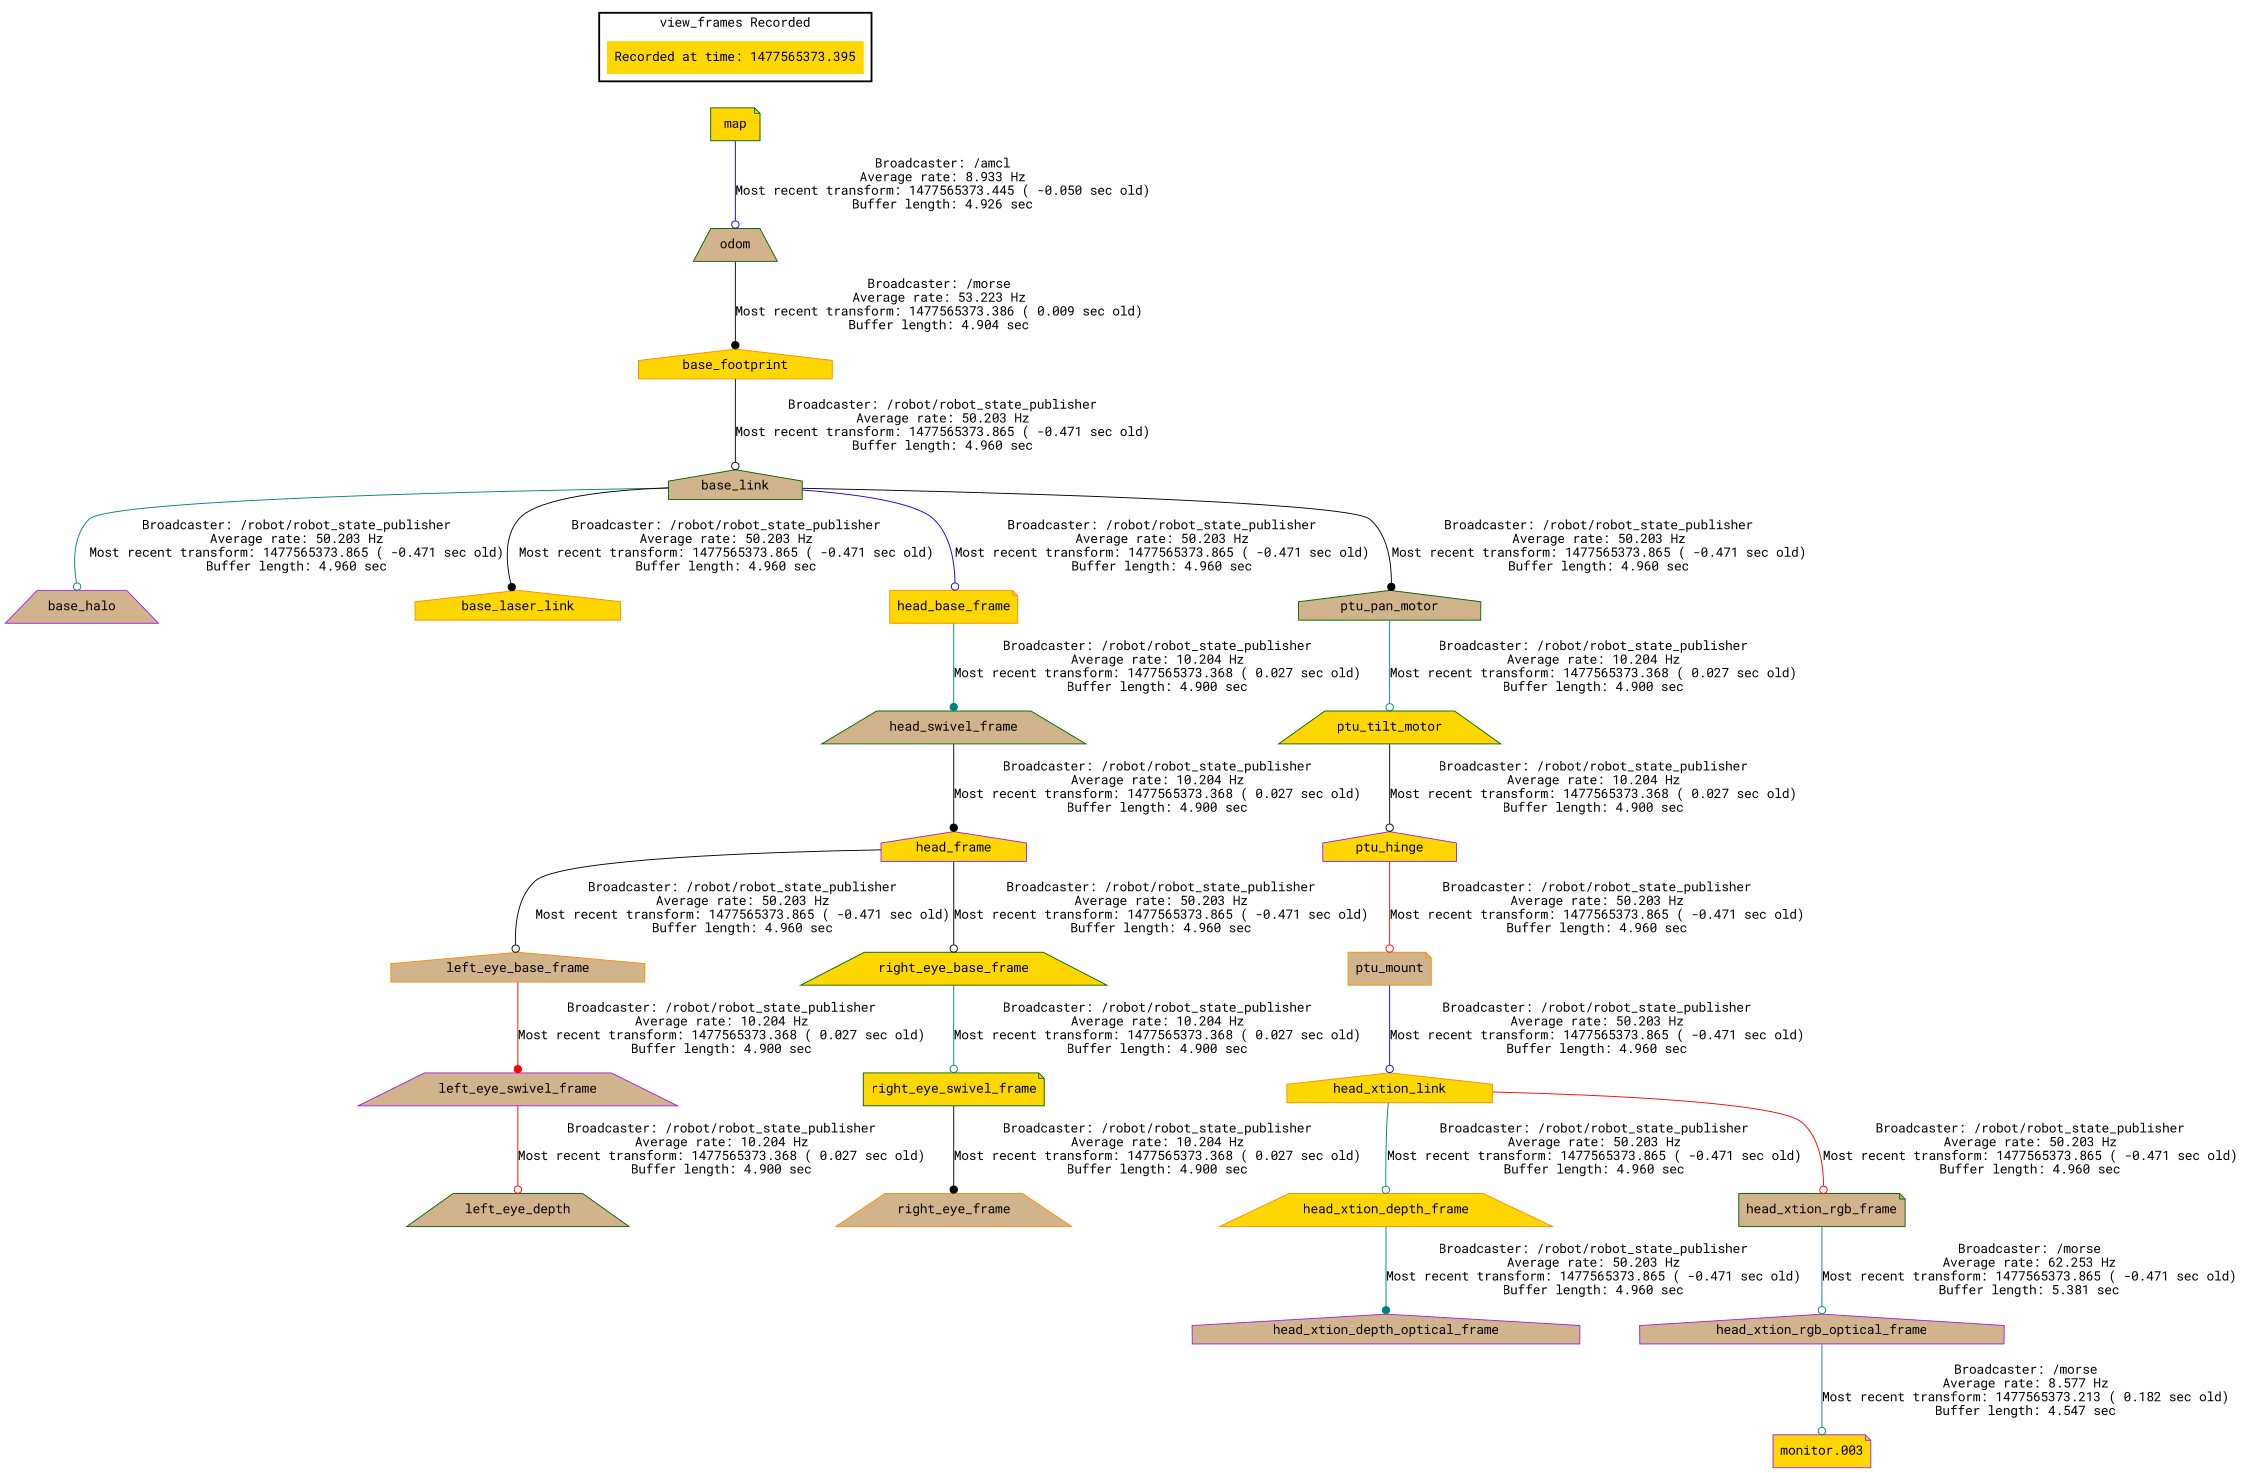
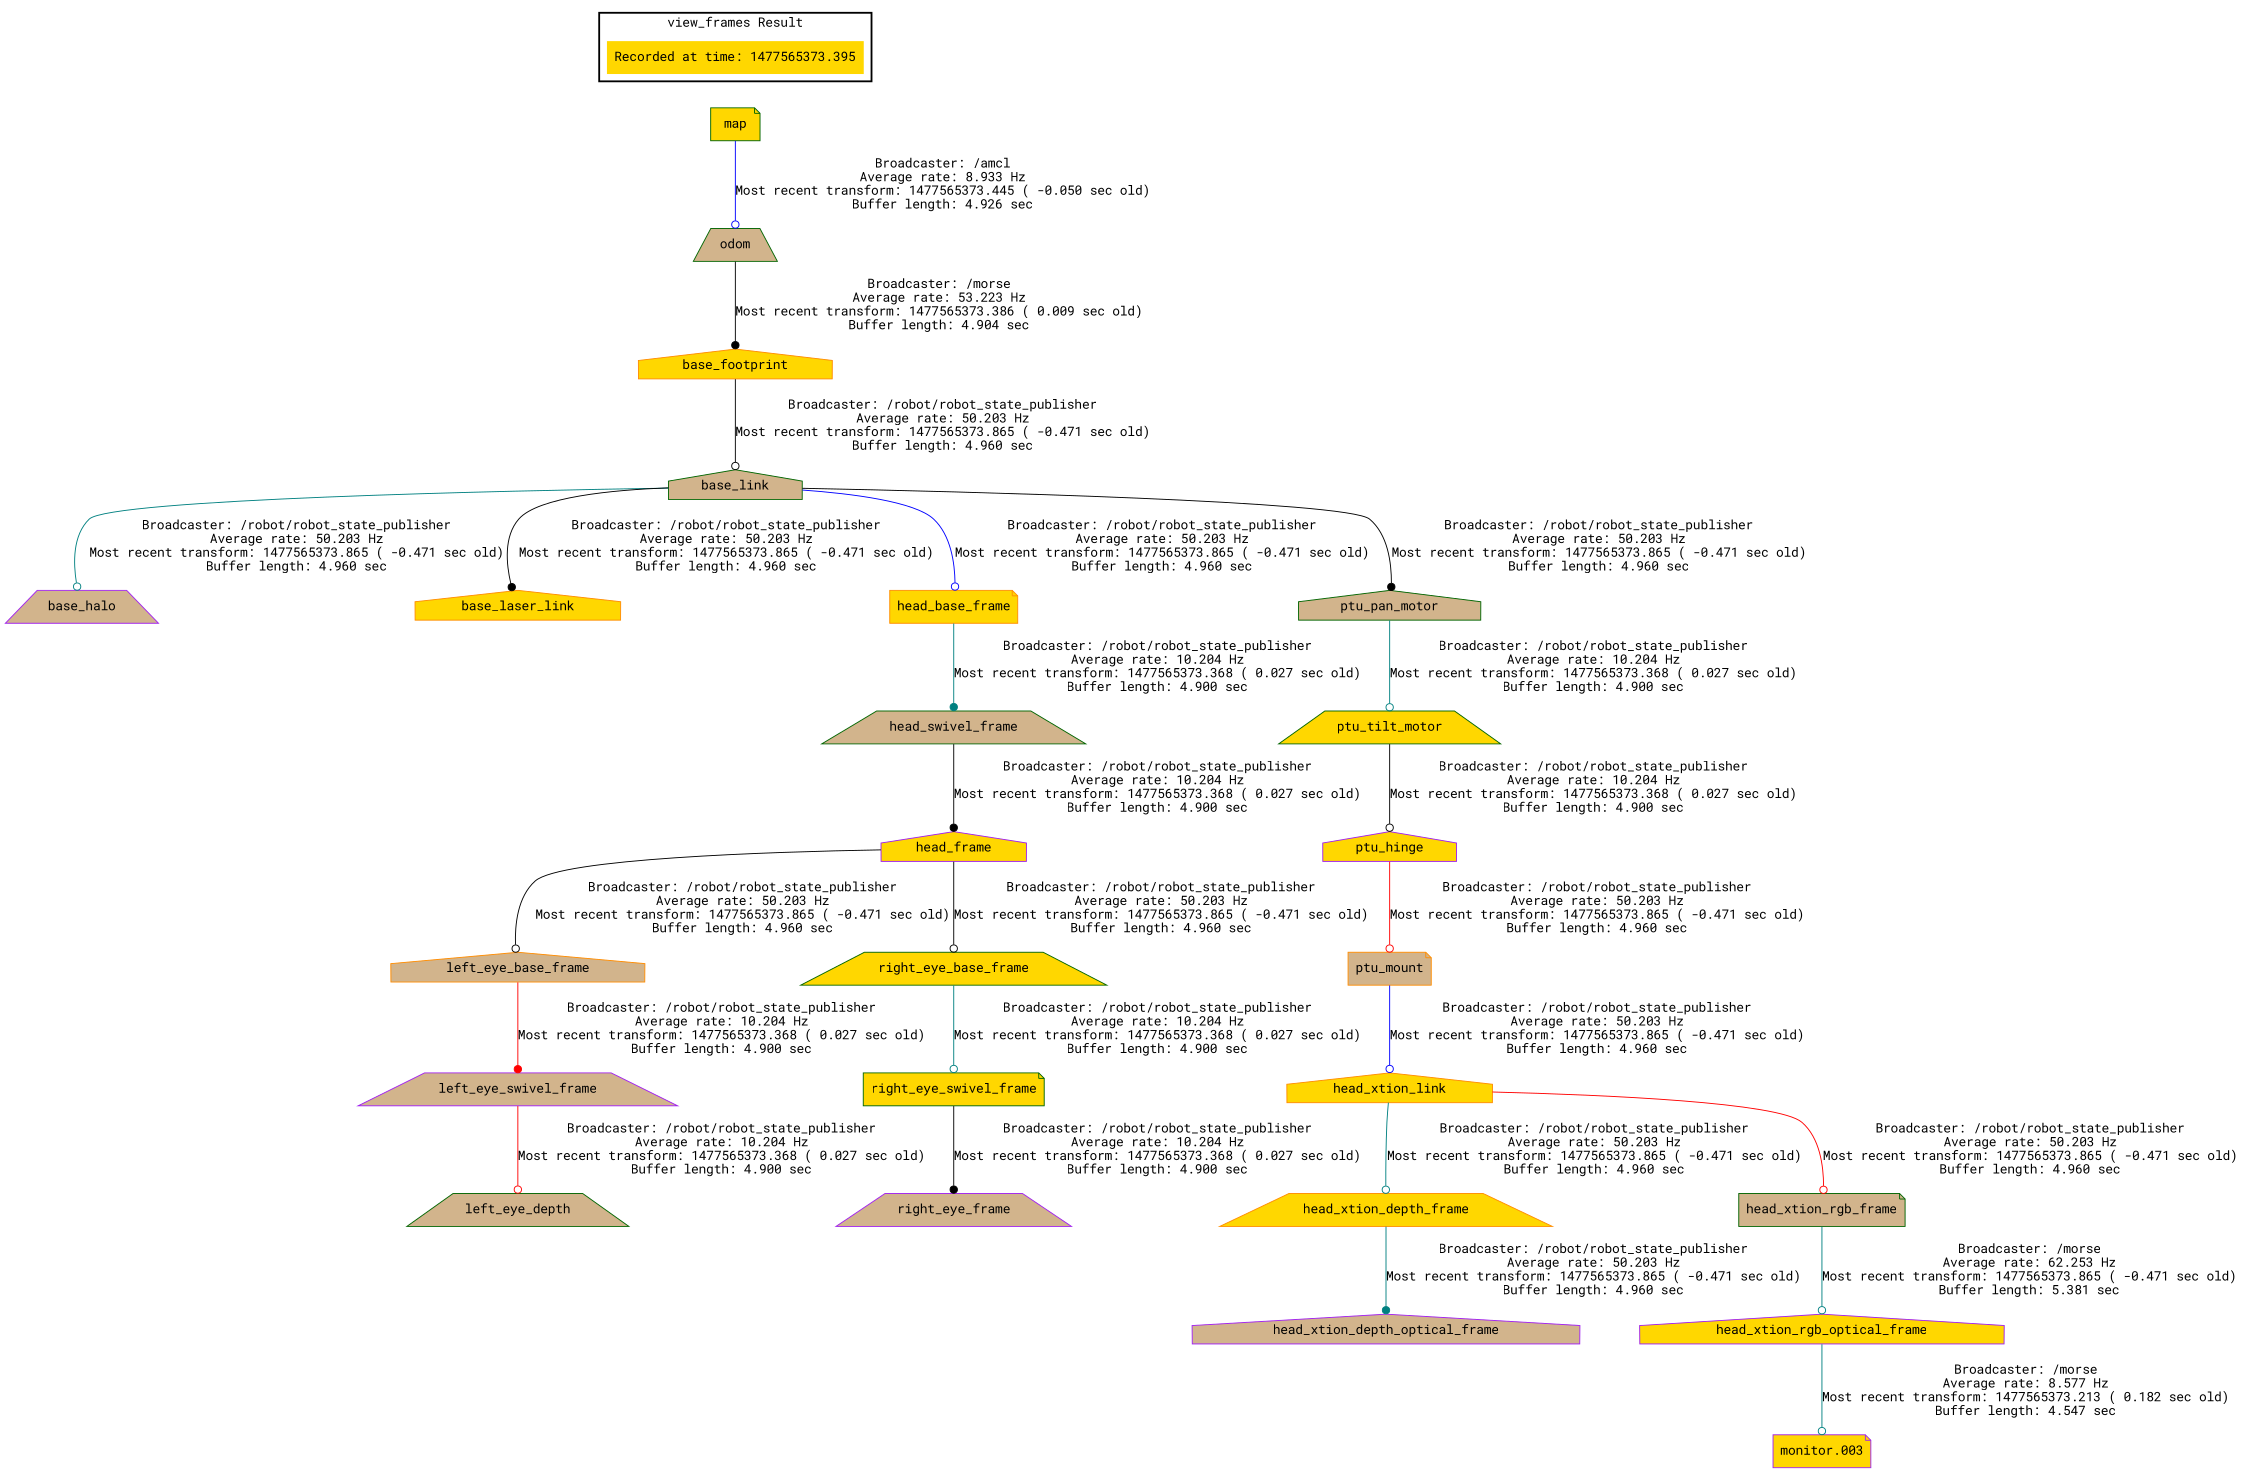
(735, 23) -> (735, 23)
(954, 1210) -> (954, 1210)
(1822, 1331) -> (1822, 1331)
